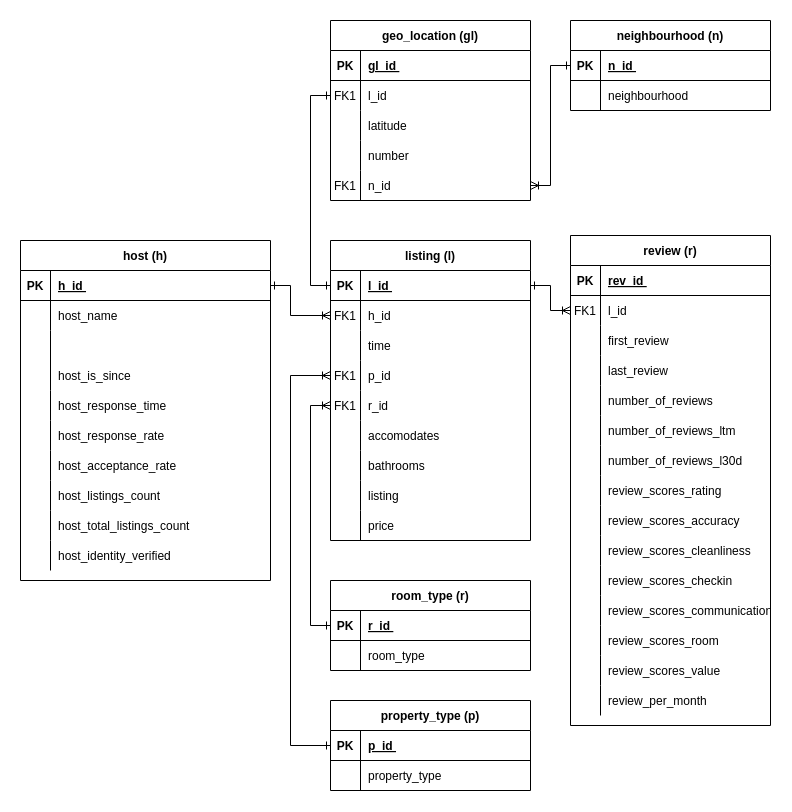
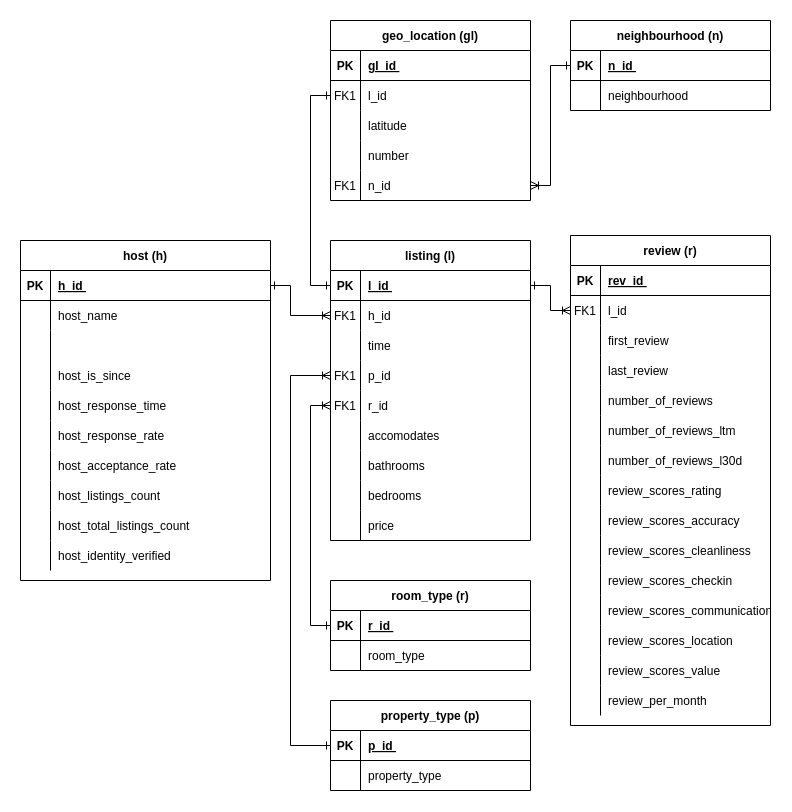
(387, 496) -> (395, 496)
(667, 641) -> (677, 641)
